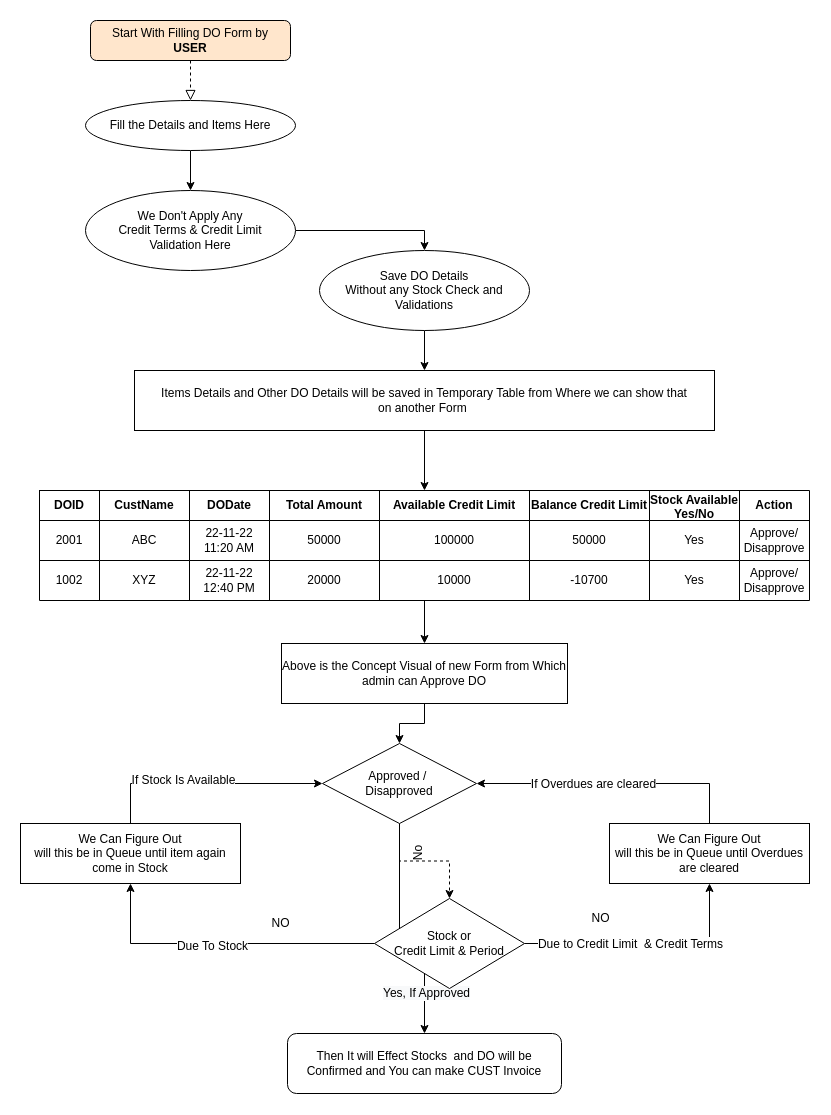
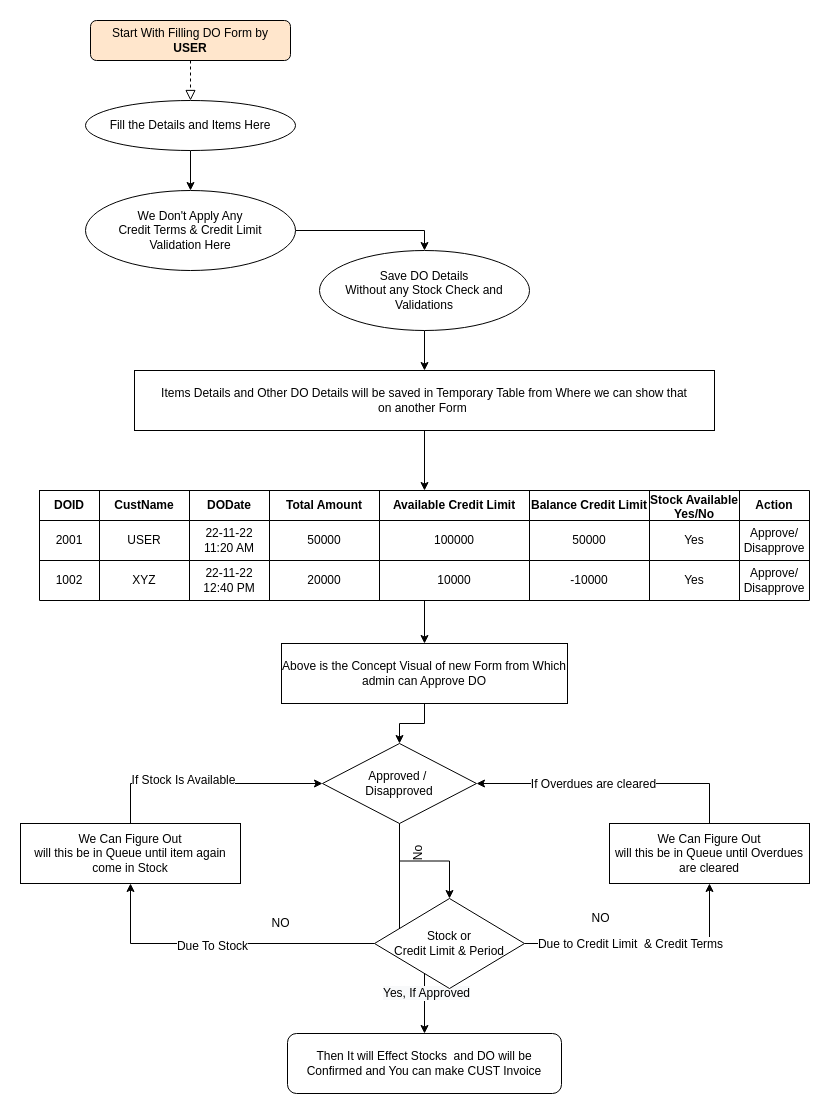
(145, 541) -> (145, 541)
(590, 581) -> (590, 581)
(441, 861) -> (441, 861)
